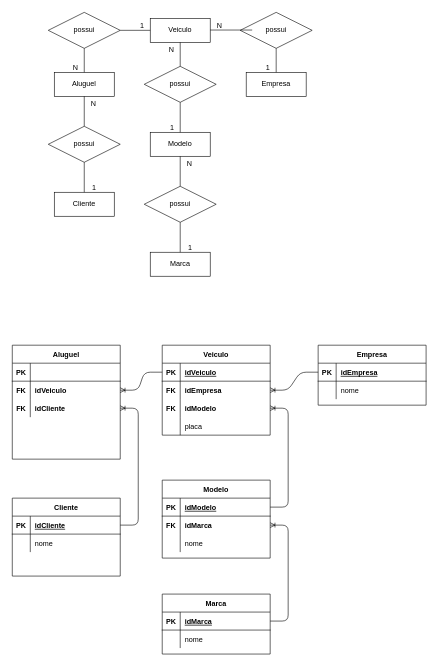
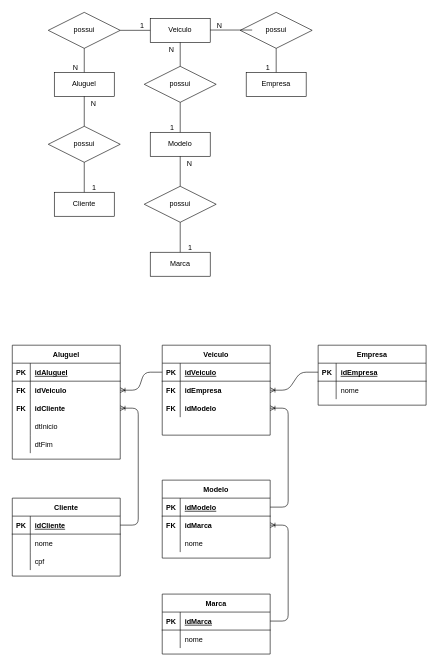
none -> (75, 372)
none -> (75, 426)
(225, 426) -> none
none -> (75, 444)
none -> (75, 561)
